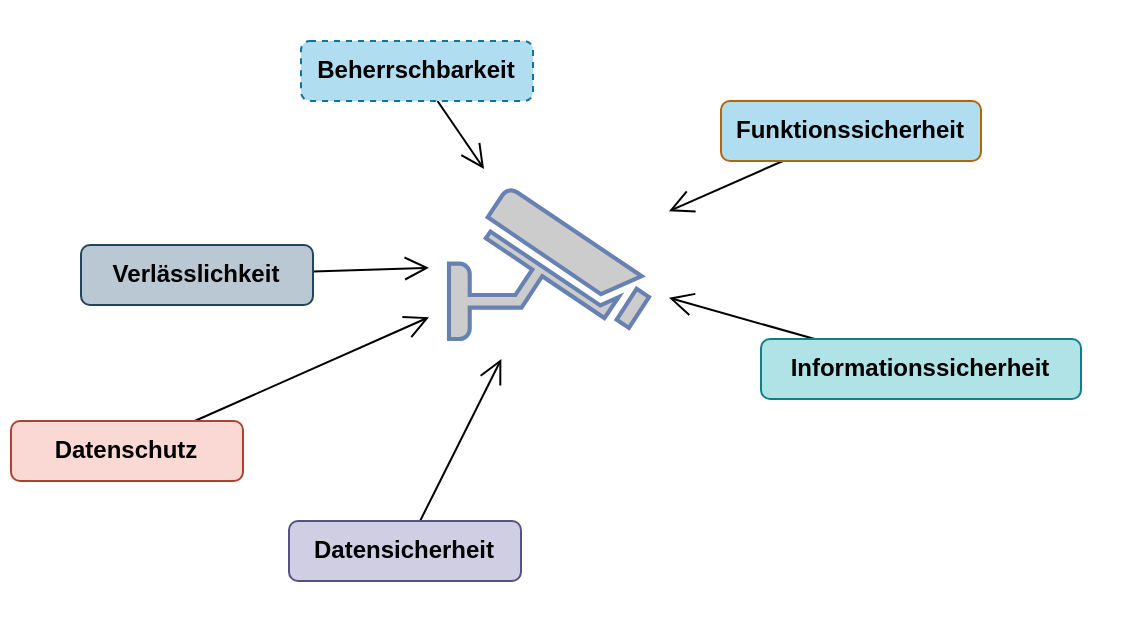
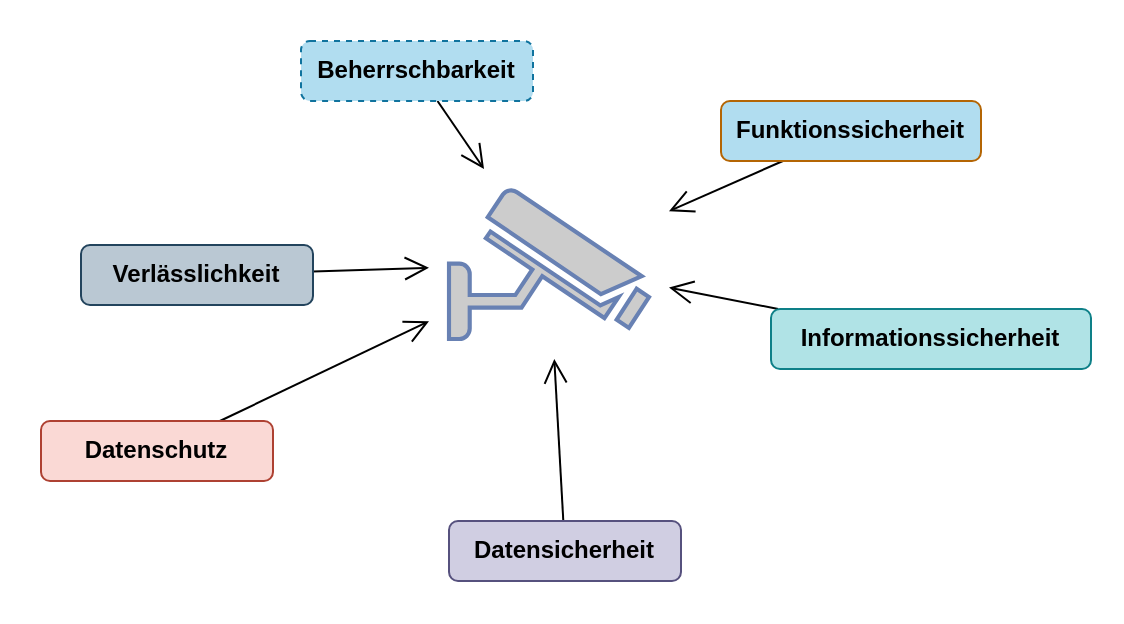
(921, 369) -> (931, 339)
(127, 451) -> (157, 451)
(405, 551) -> (565, 551)
